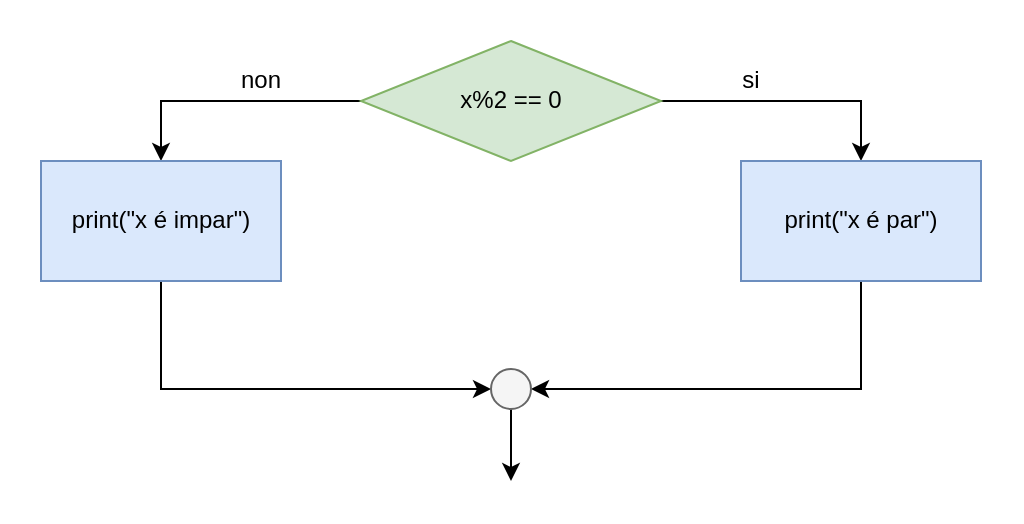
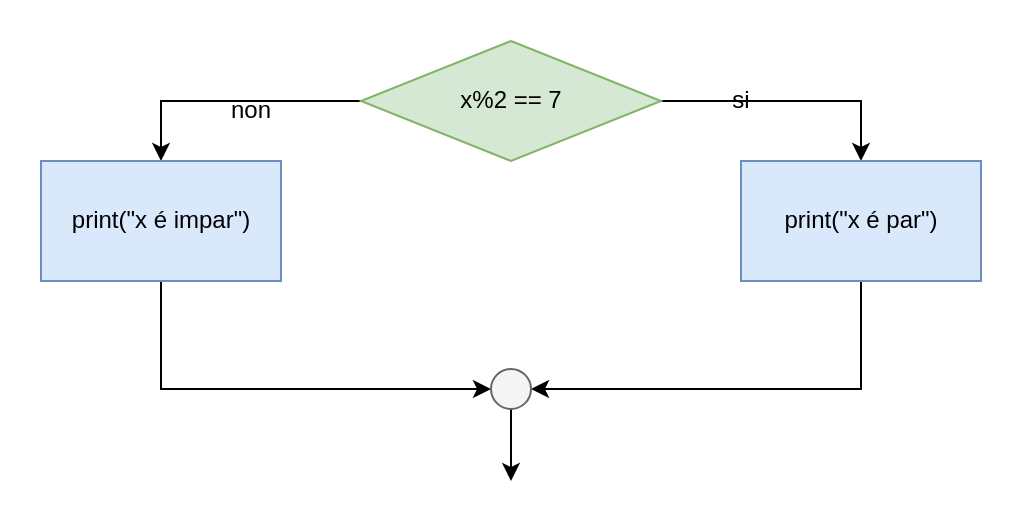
(261, 81) -> (251, 111)
(751, 81) -> (741, 101)
(512, 101) -> (512, 101)
